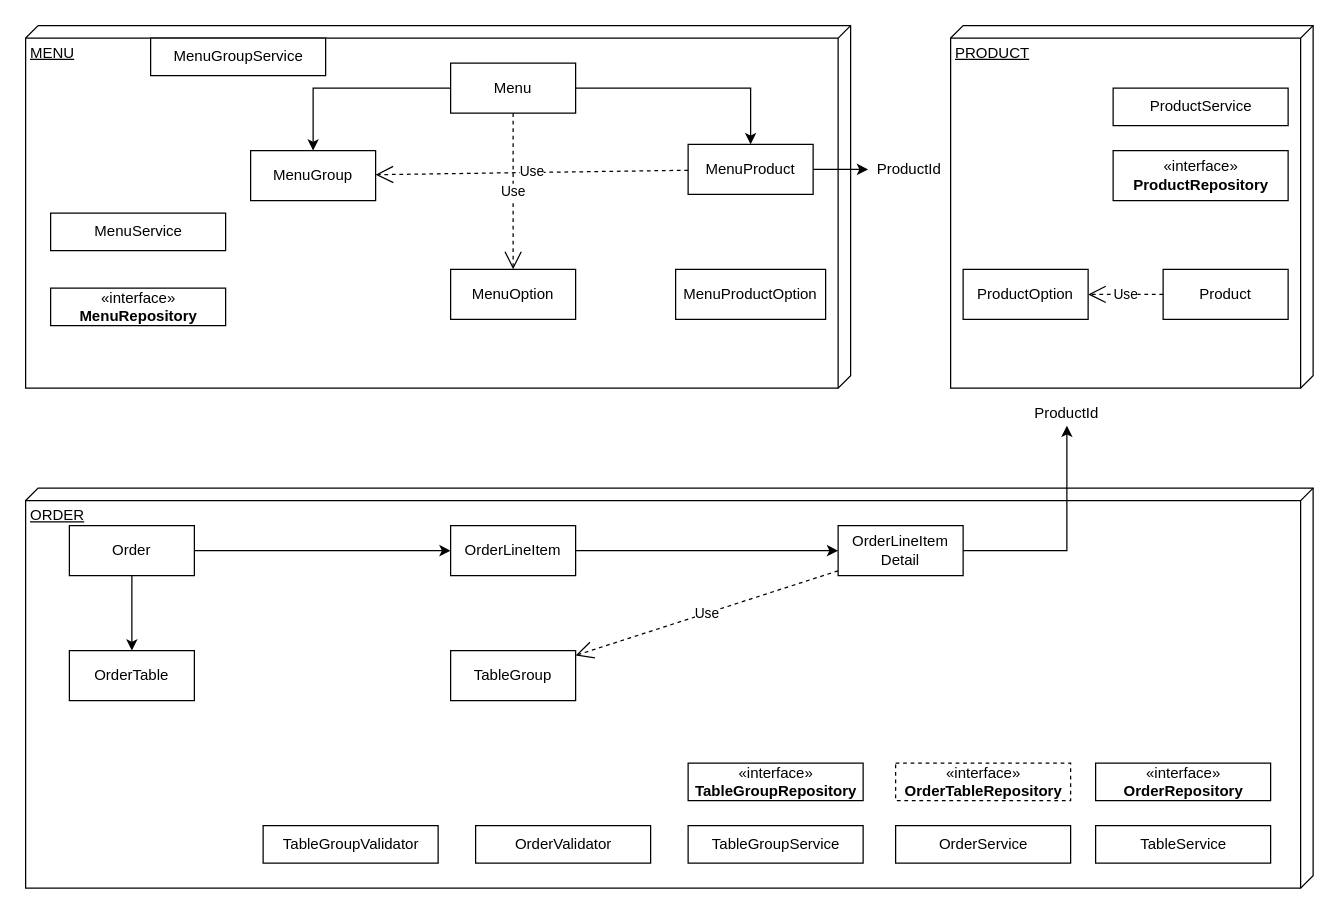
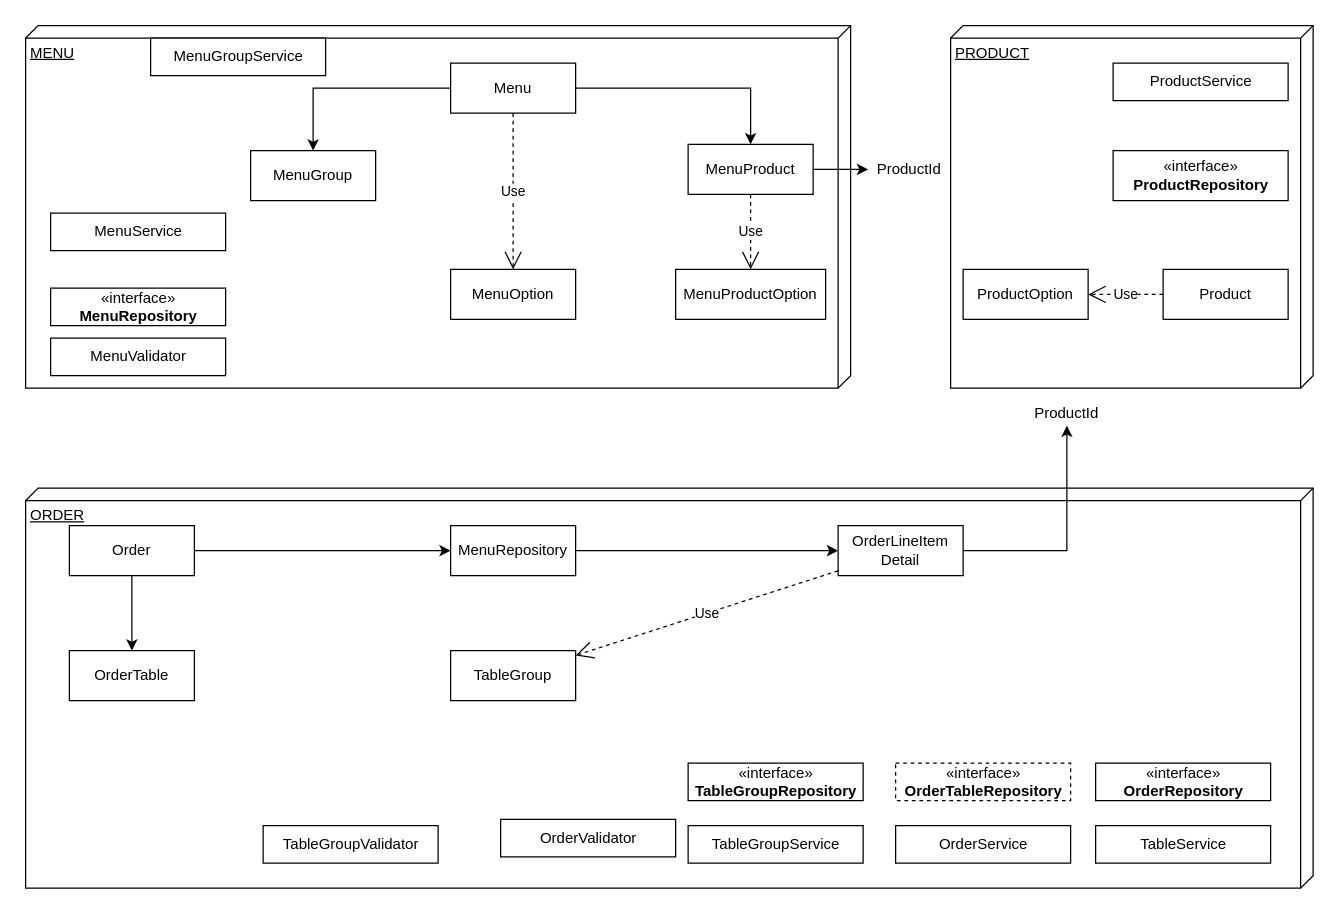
(1201, 107) -> (1201, 82)
(534, 172) -> (751, 230)
none -> (138, 357)
(513, 551) -> (513, 551)
(563, 844) -> (588, 838)
